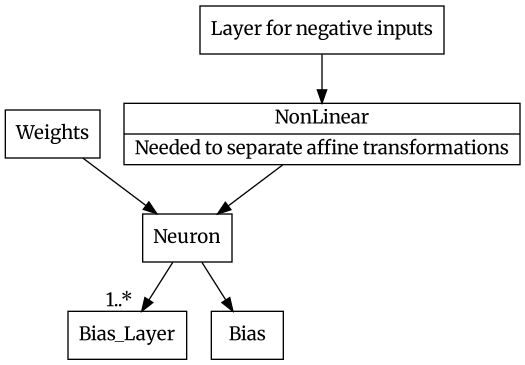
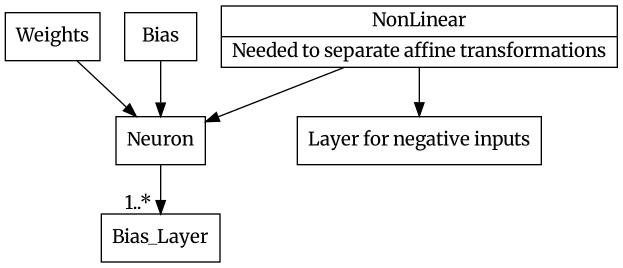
(322, 72) -> (419, 85)
(214, 281) -> (161, 82)
